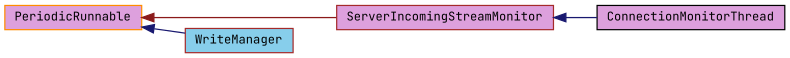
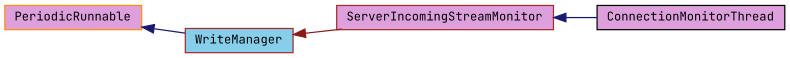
(245, 18) -> (324, 31)
